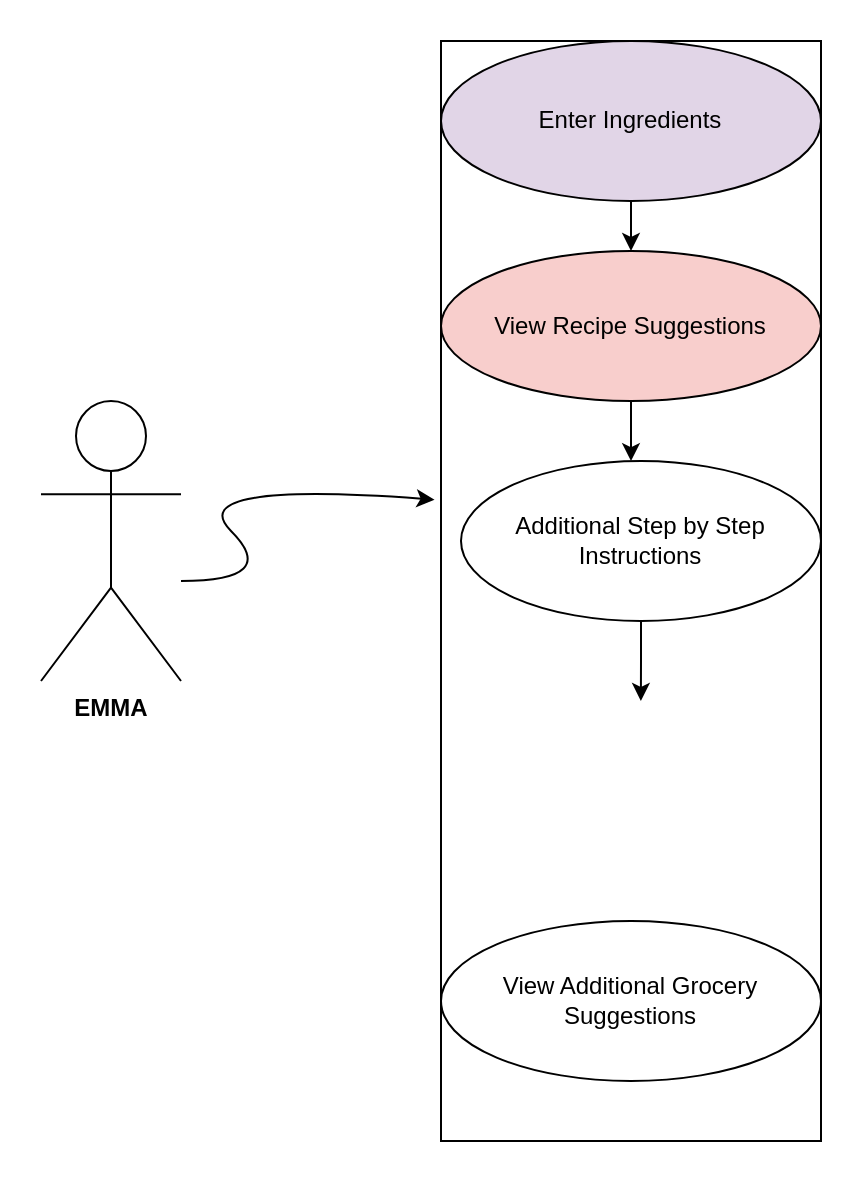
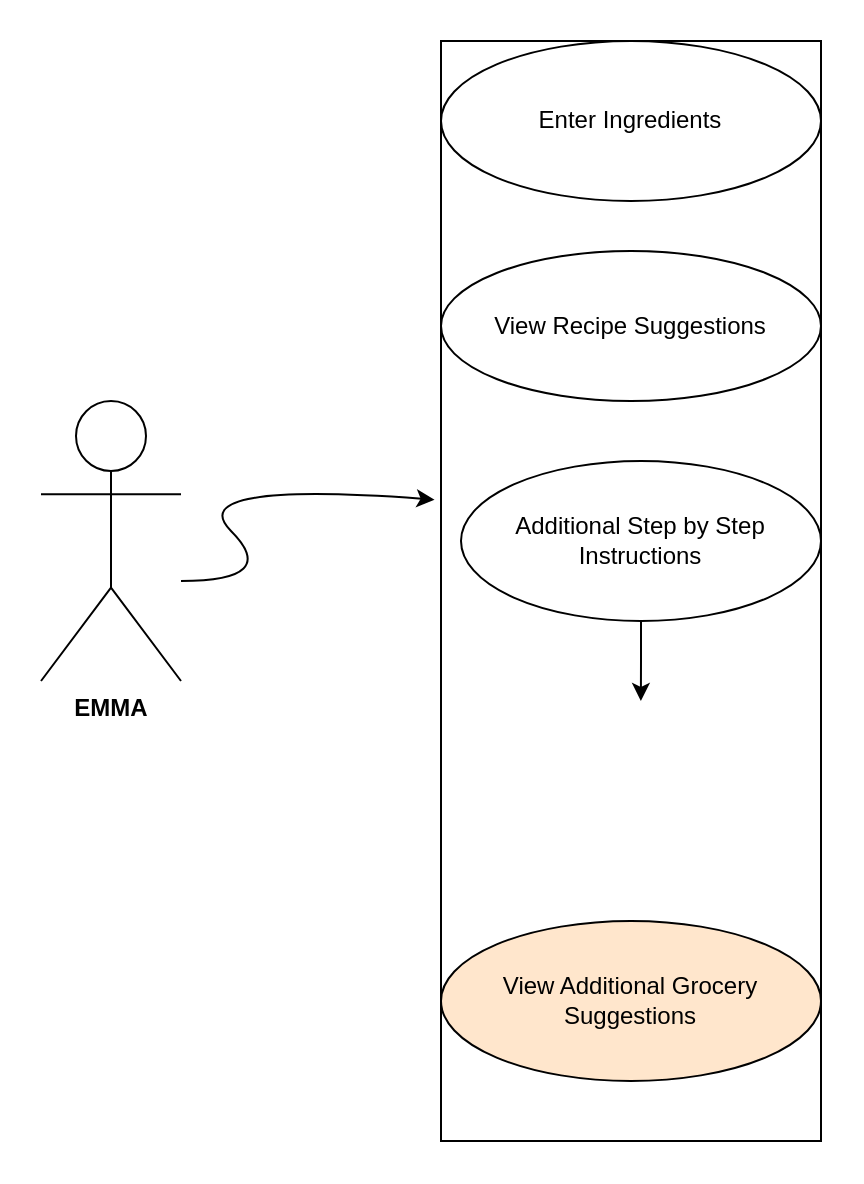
(631, 121) -> (631, 121)
(631, 219) -> none
(631, 326) -> (631, 326)
(631, 424) -> none
(631, 1001) -> (631, 1001)
